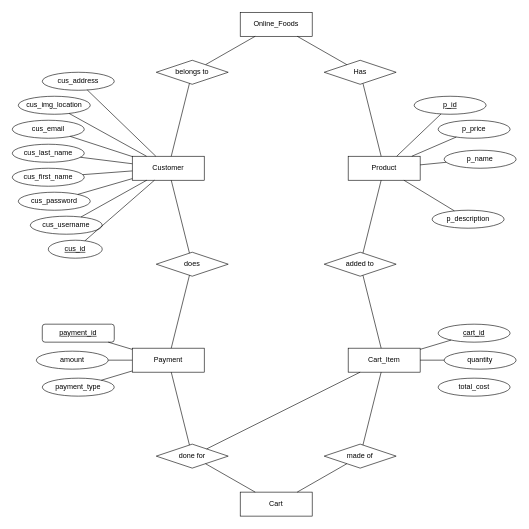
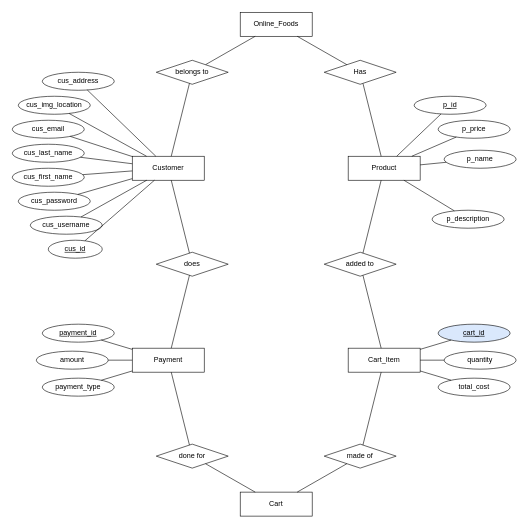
(78, 333) -> (78, 333)
(474, 333) -> (474, 333)
(284, 410) -> (436, 376)
